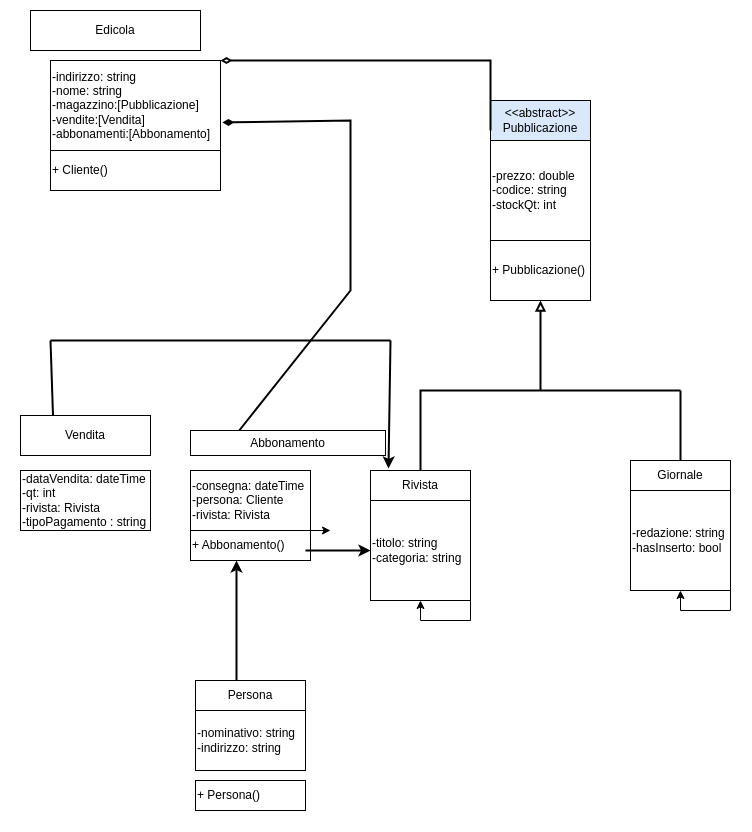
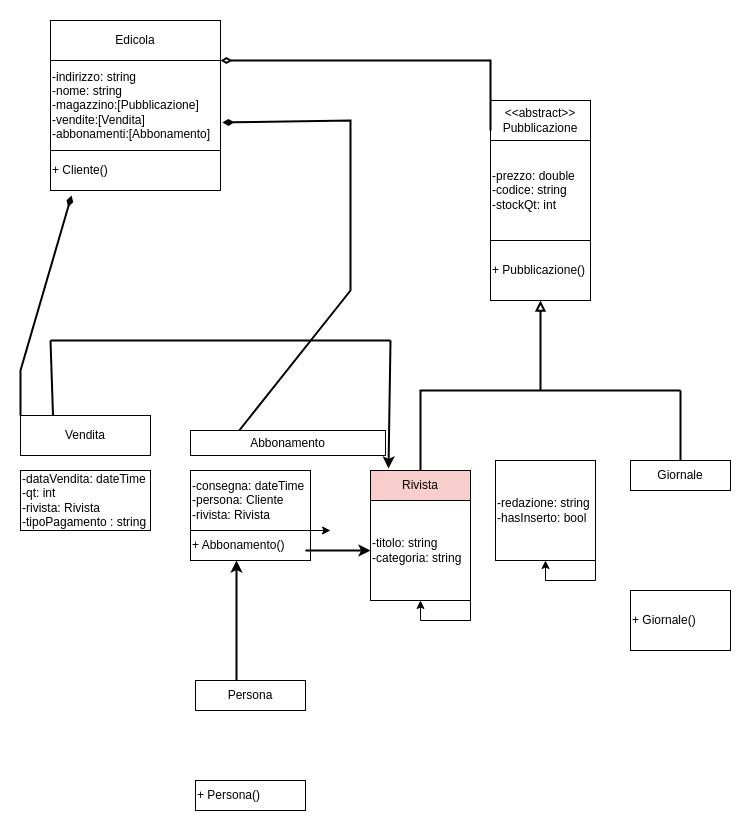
(116, 31) -> (136, 41)
(541, 121) -> (541, 121)
none -> (38, 310)
(421, 486) -> (421, 486)
(681, 541) -> (546, 511)
none -> (681, 621)
(251, 741) -> none
